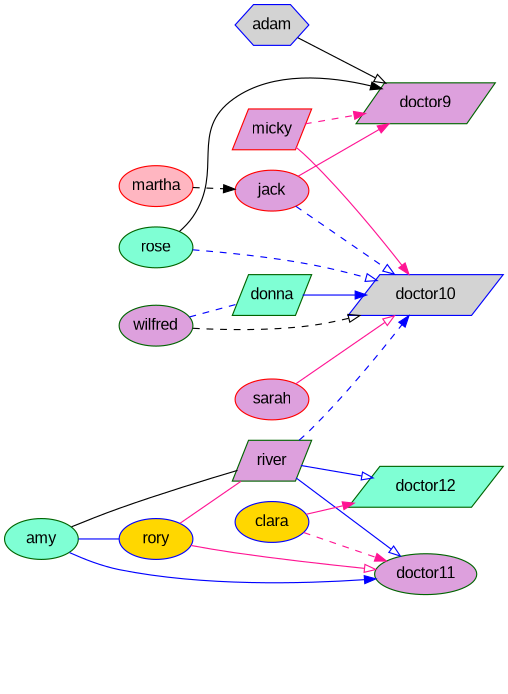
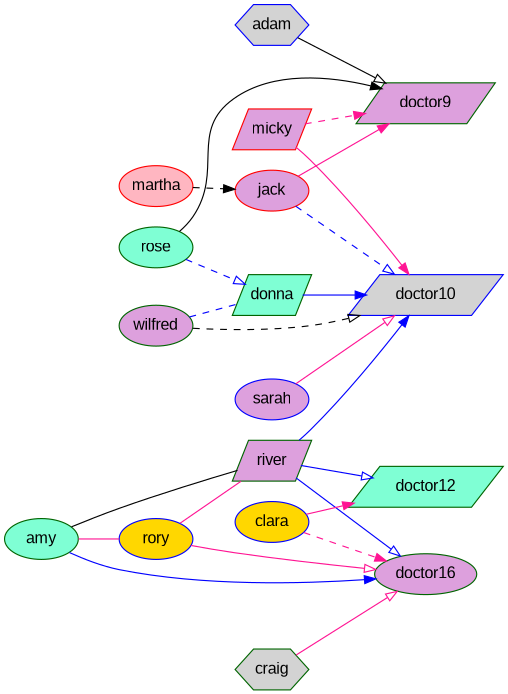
(280, 259) -> (210, 270)
(353, 384) -> (353, 384)
(272, 399) -> (272, 399)
(99, 539) -> (99, 539)
(426, 574) -> (426, 574)
none -> (272, 669)
